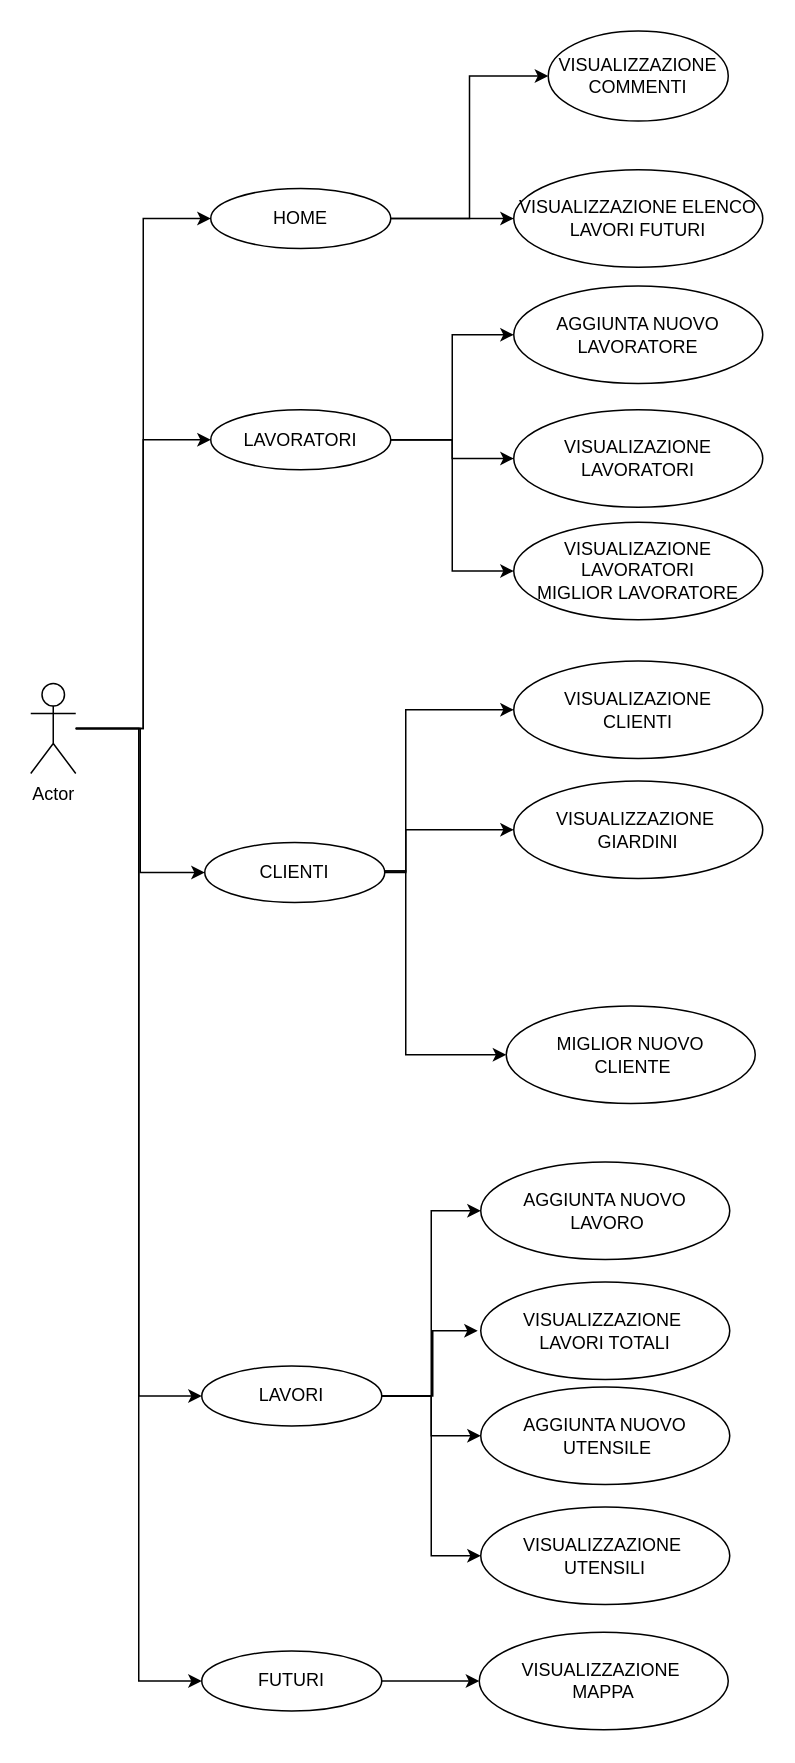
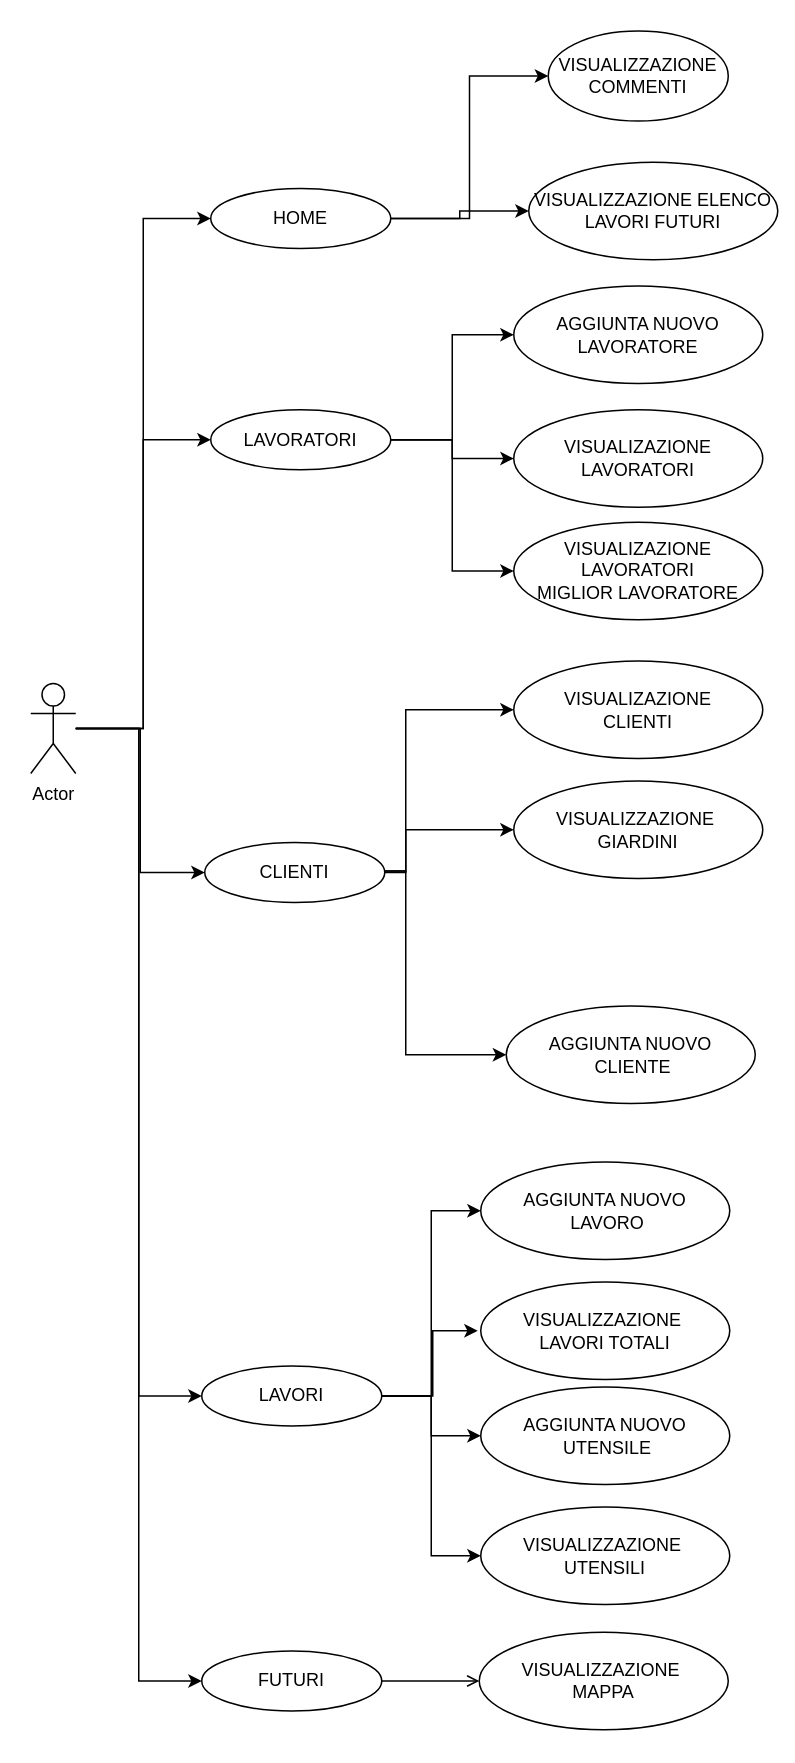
(638, 218) -> (653, 211)
(631, 1055) -> (631, 1055)
(468, 1681) -> (470, 1681)
